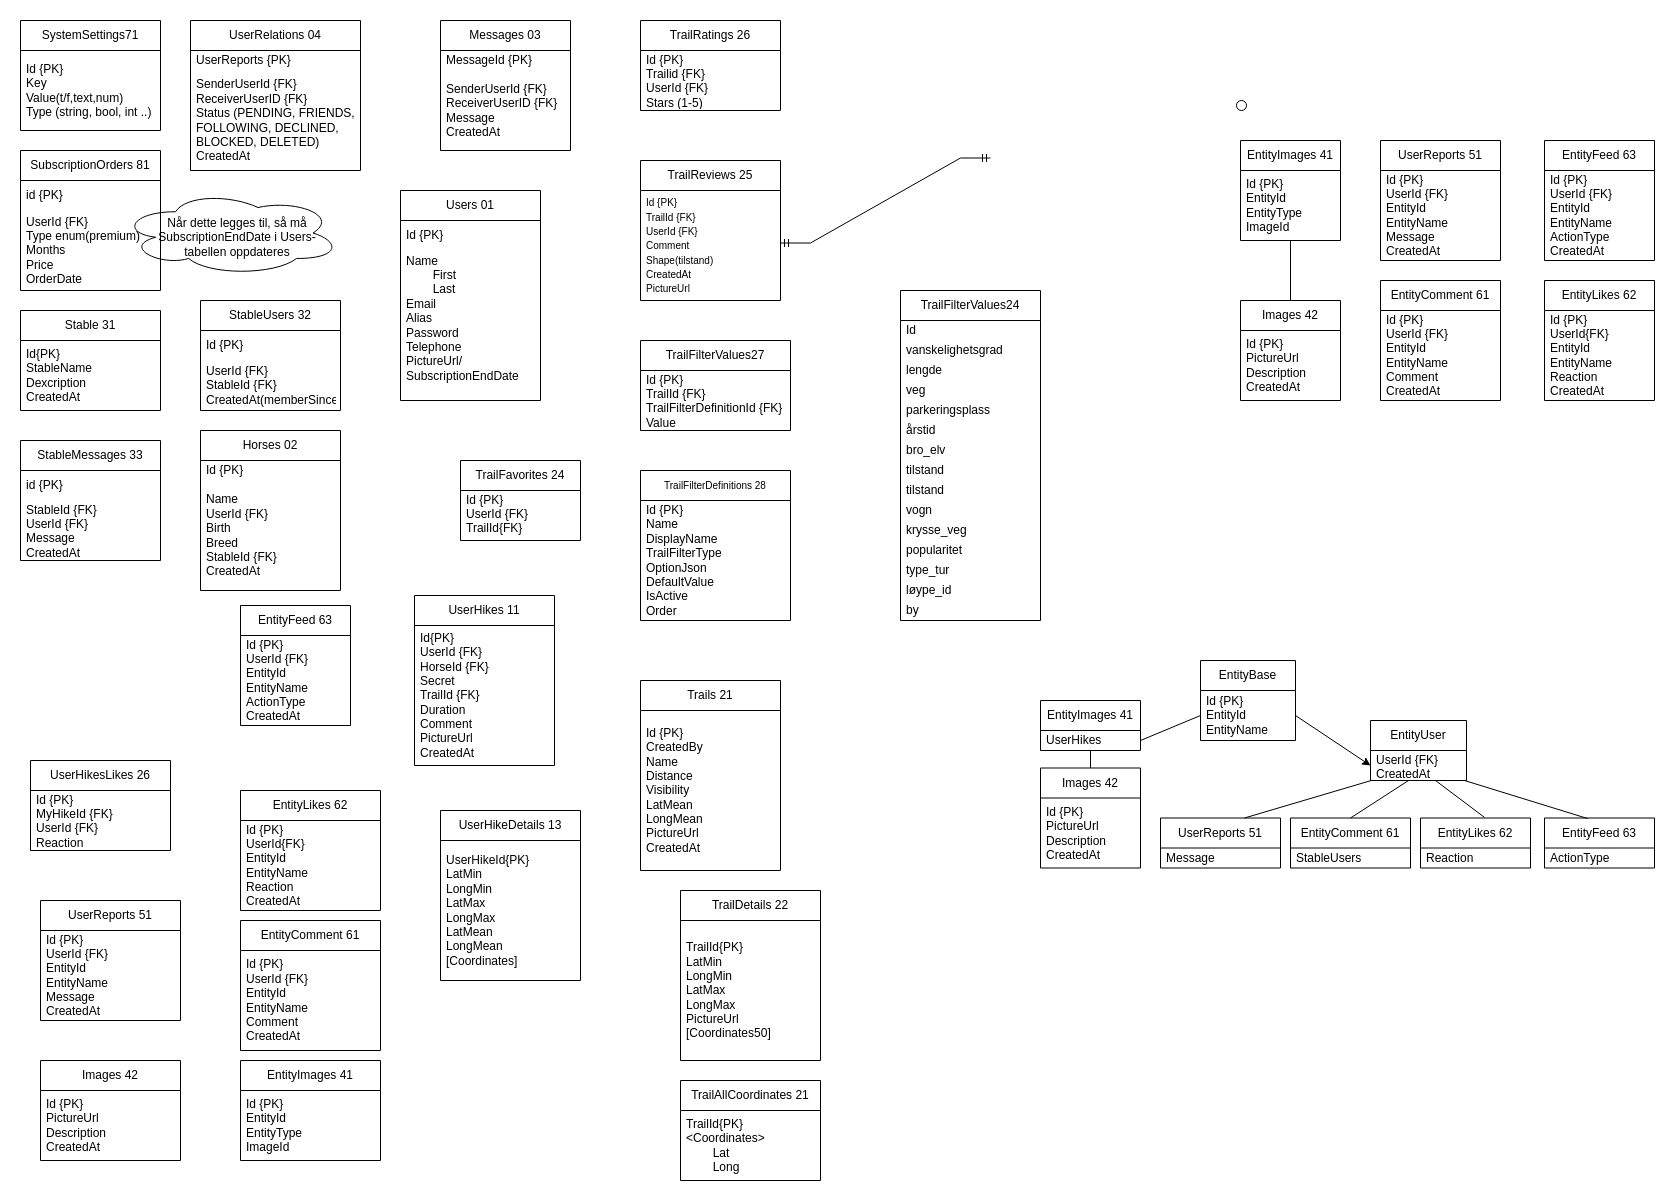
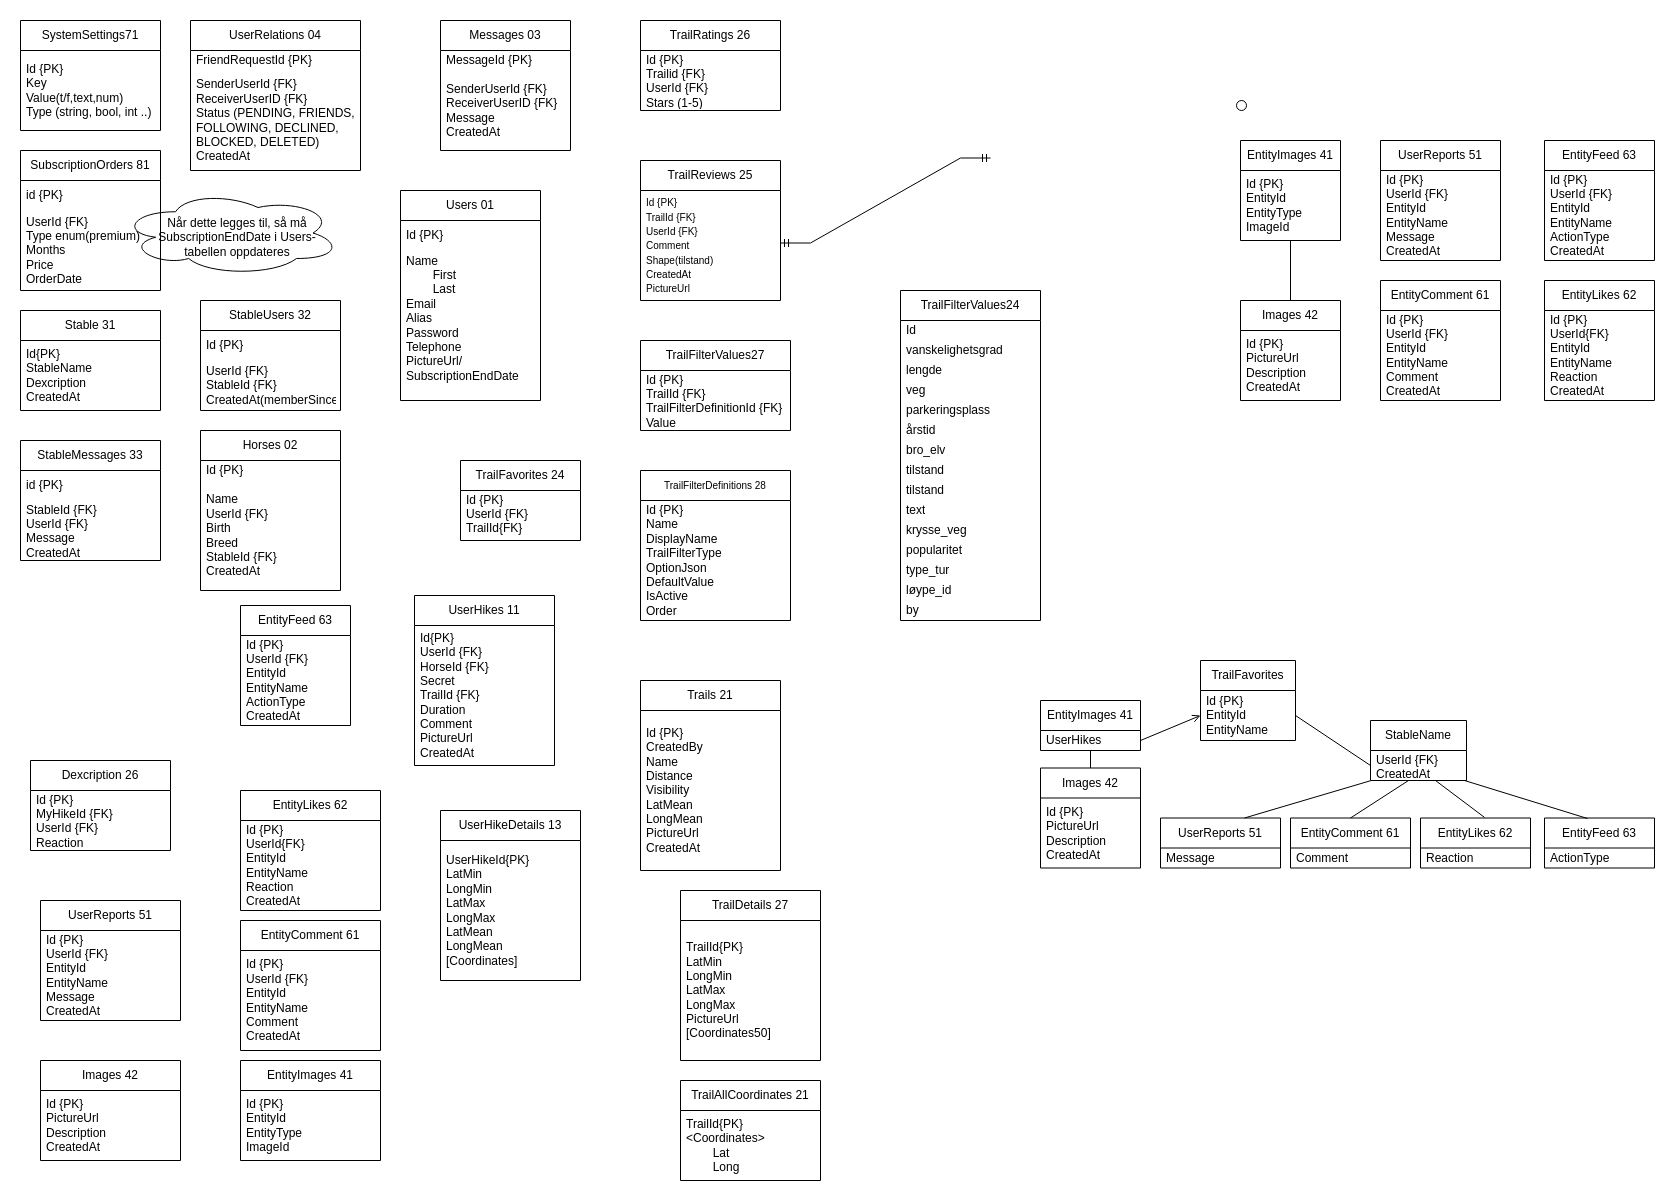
(249, 61) -> (261, 61)
(920, 511) -> (920, 511)
(1248, 676) -> (1248, 676)
(1195, 718) -> (1195, 718)
(1419, 736) -> (1419, 736)
(1364, 761) -> (1365, 762)
(101, 776) -> (101, 776)
(1332, 859) -> (1320, 859)
(751, 906) -> (751, 906)
